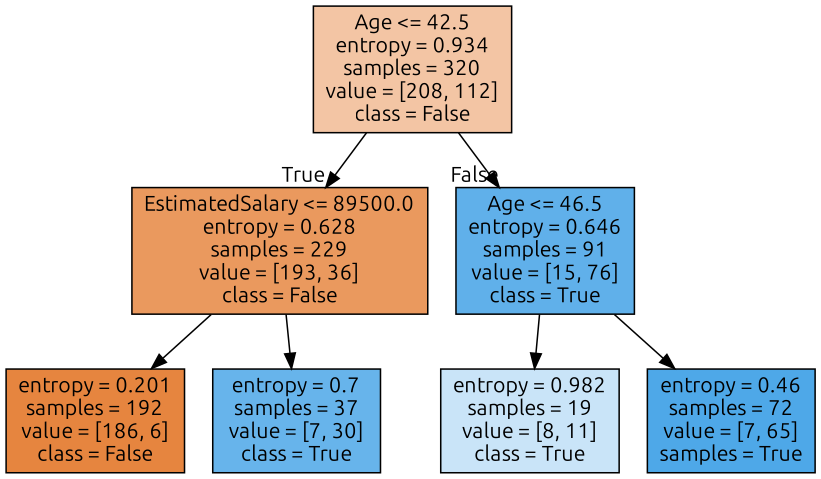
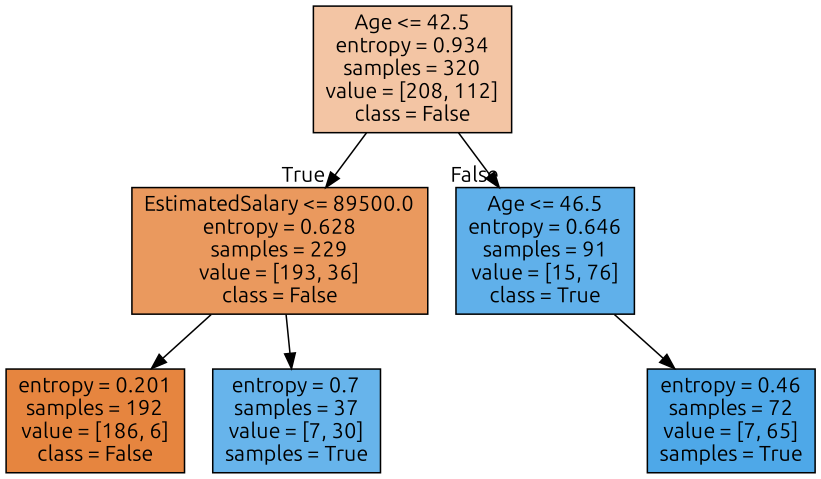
(297, 421) -> (297, 421)
(530, 421) -> none
